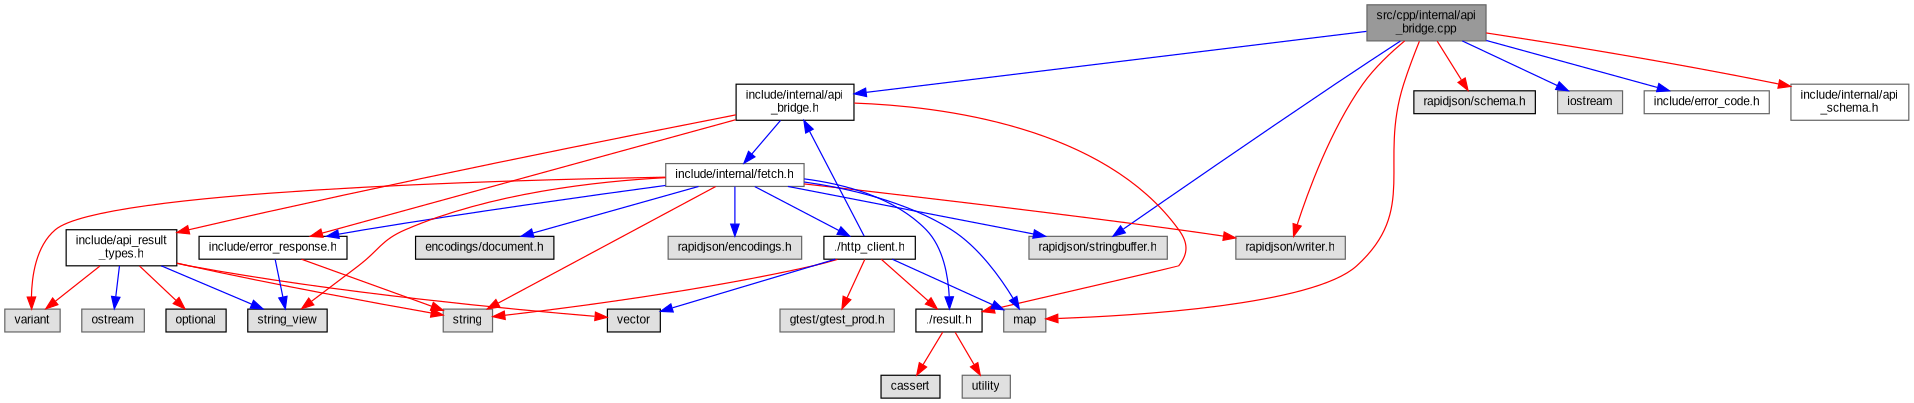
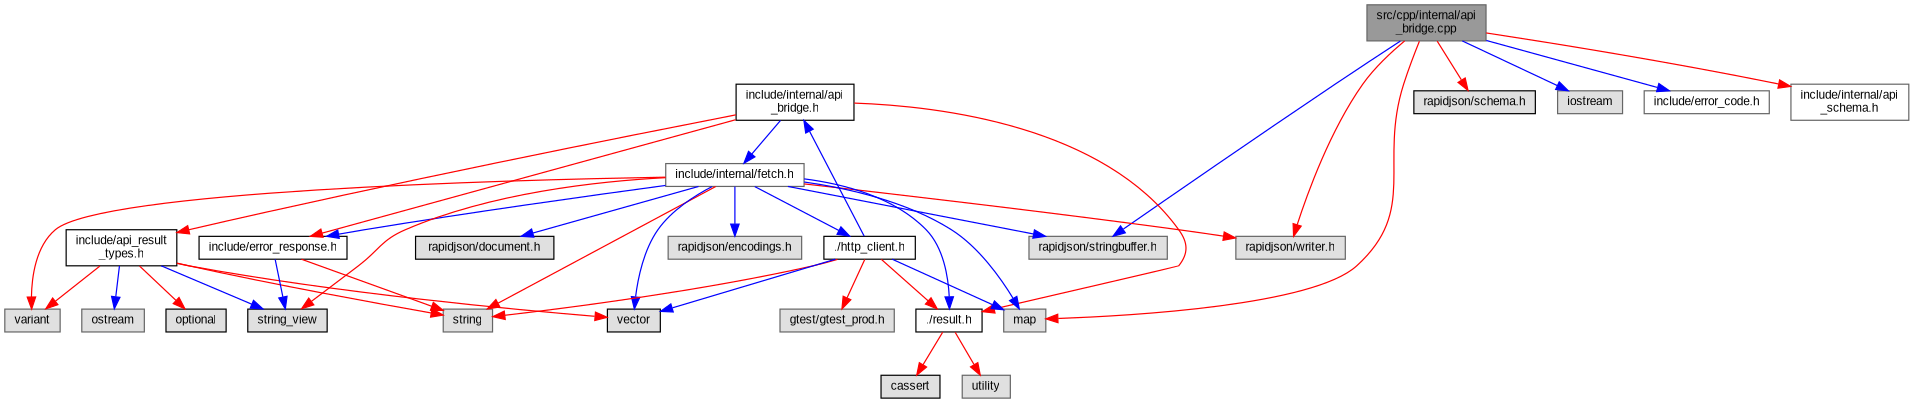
(1116, 62) -> none
none -> (658, 230)
(485, 248) -> (485, 248)
